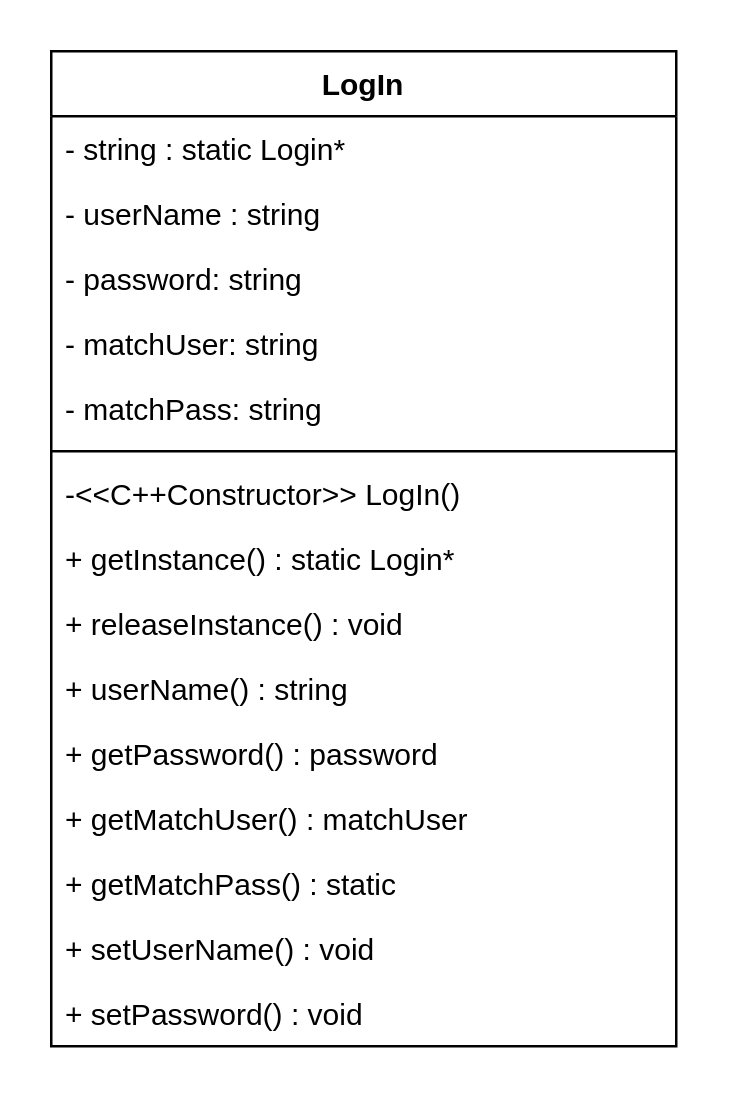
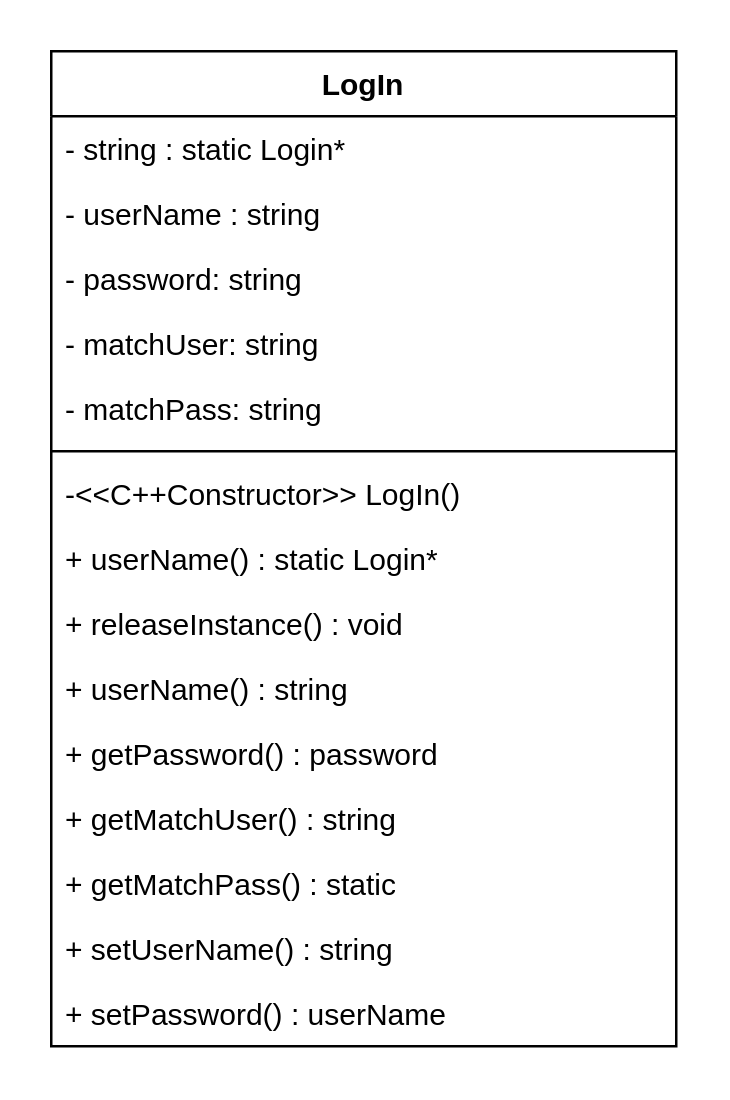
(299, 562) -> (274, 562)
(286, 822) -> (257, 822)
(232, 952) -> (248, 952)
(232, 1017) -> (269, 1017)
